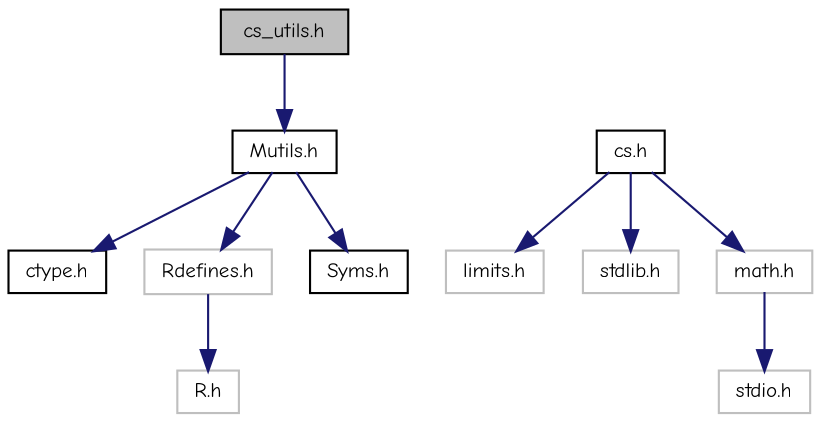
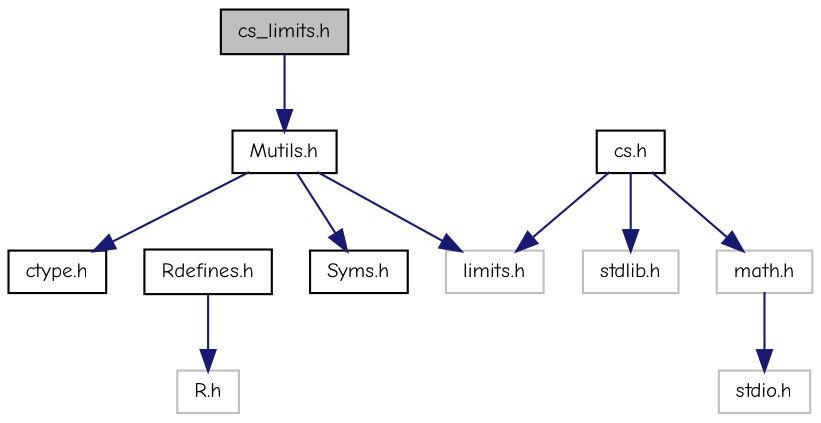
(285, 32) -> (285, 32)
(253, 202) -> (380, 206)
(208, 272) -> (208, 272)
